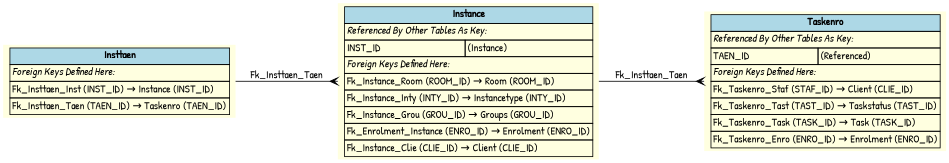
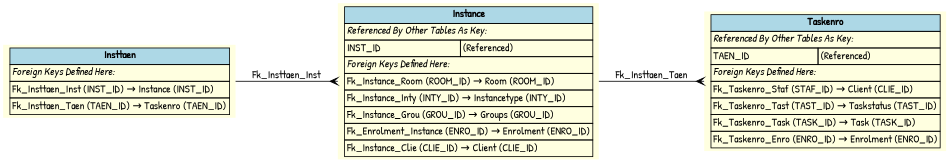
(488, 48) -> (488, 48)
(287, 75) -> (287, 75)
